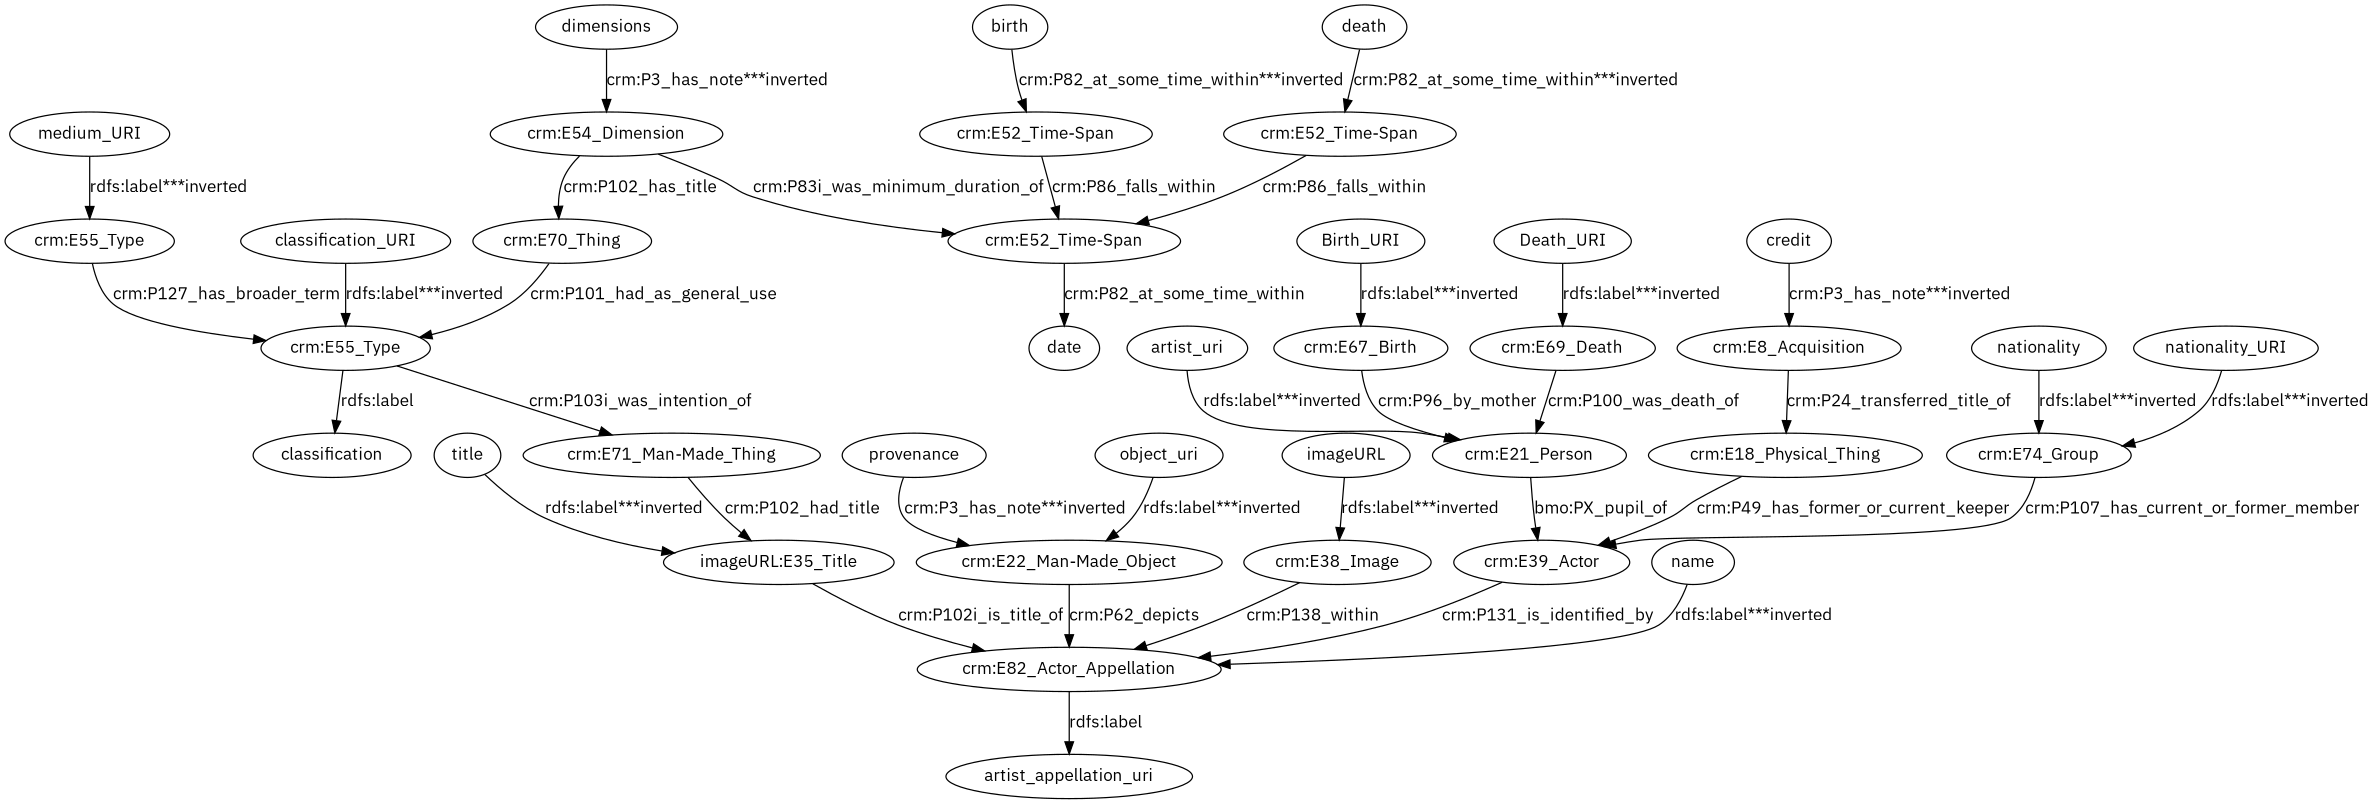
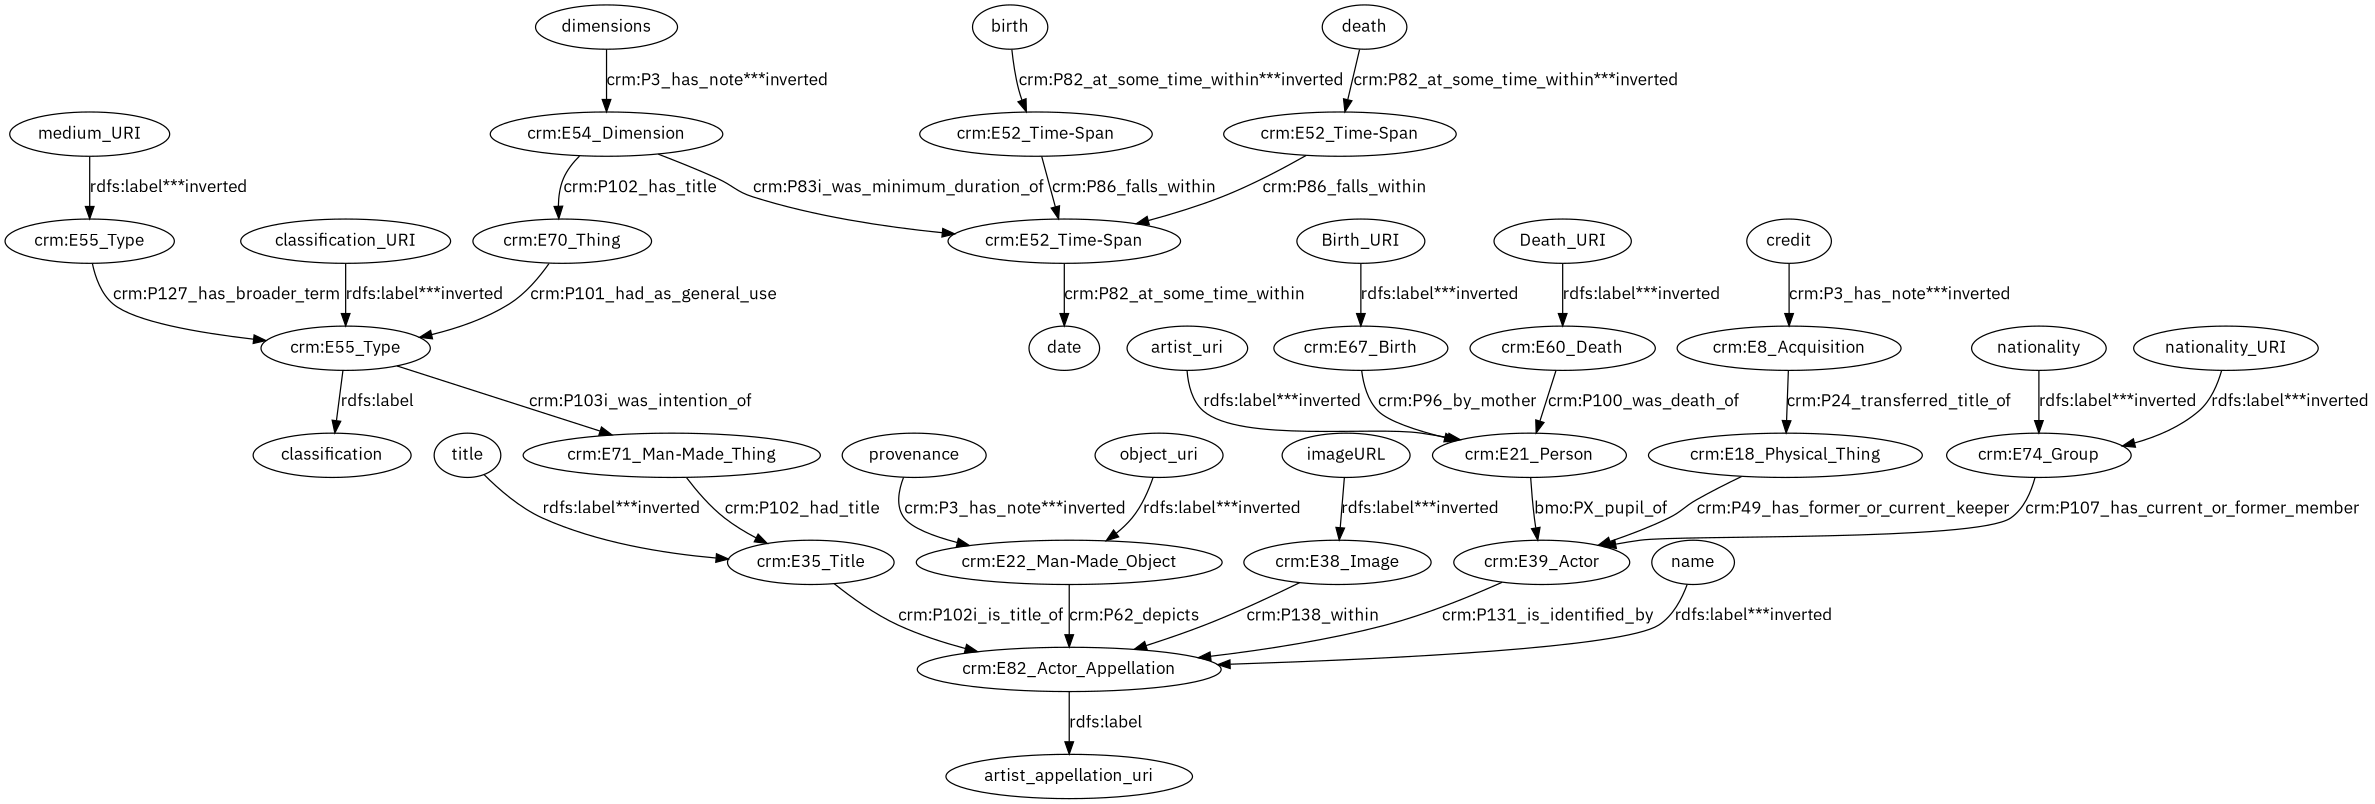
(1563, 348) -> (1563, 348)
(779, 562) -> (811, 562)
